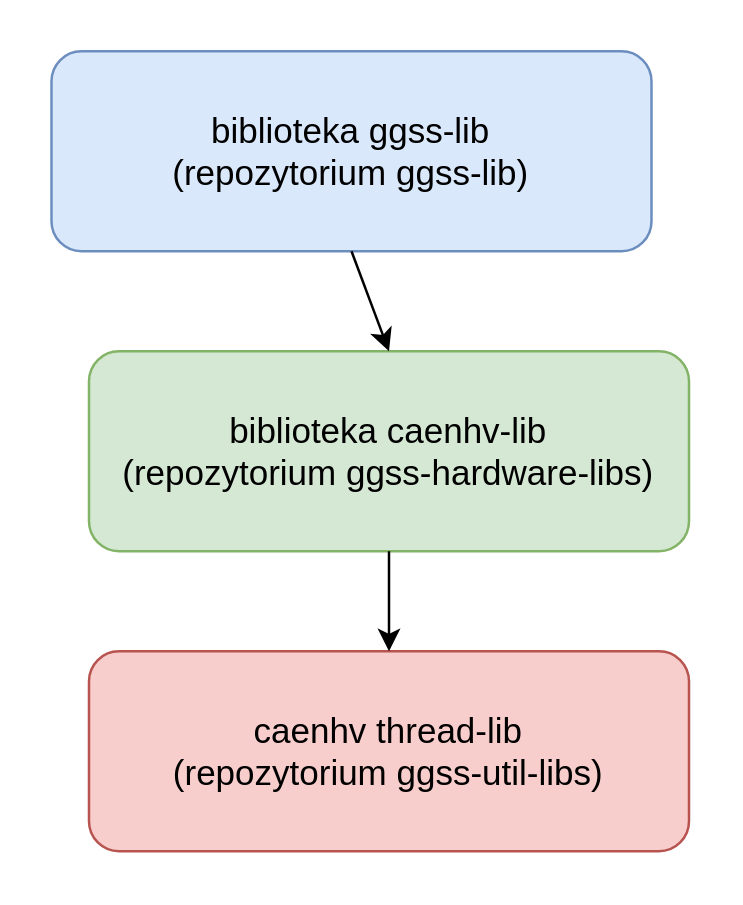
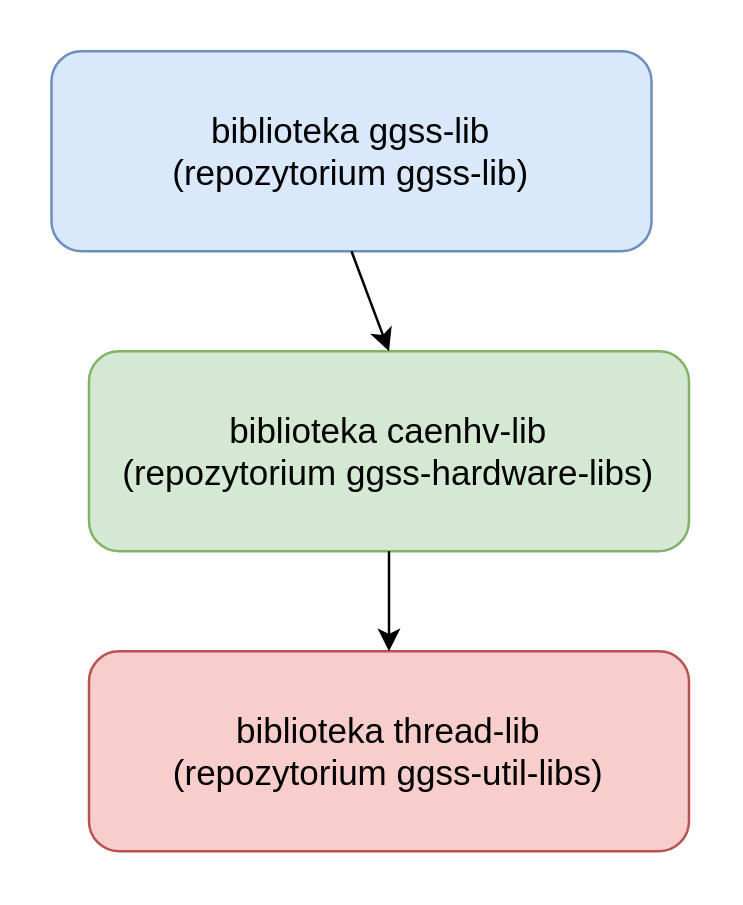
(389, 751) -> (389, 751)
